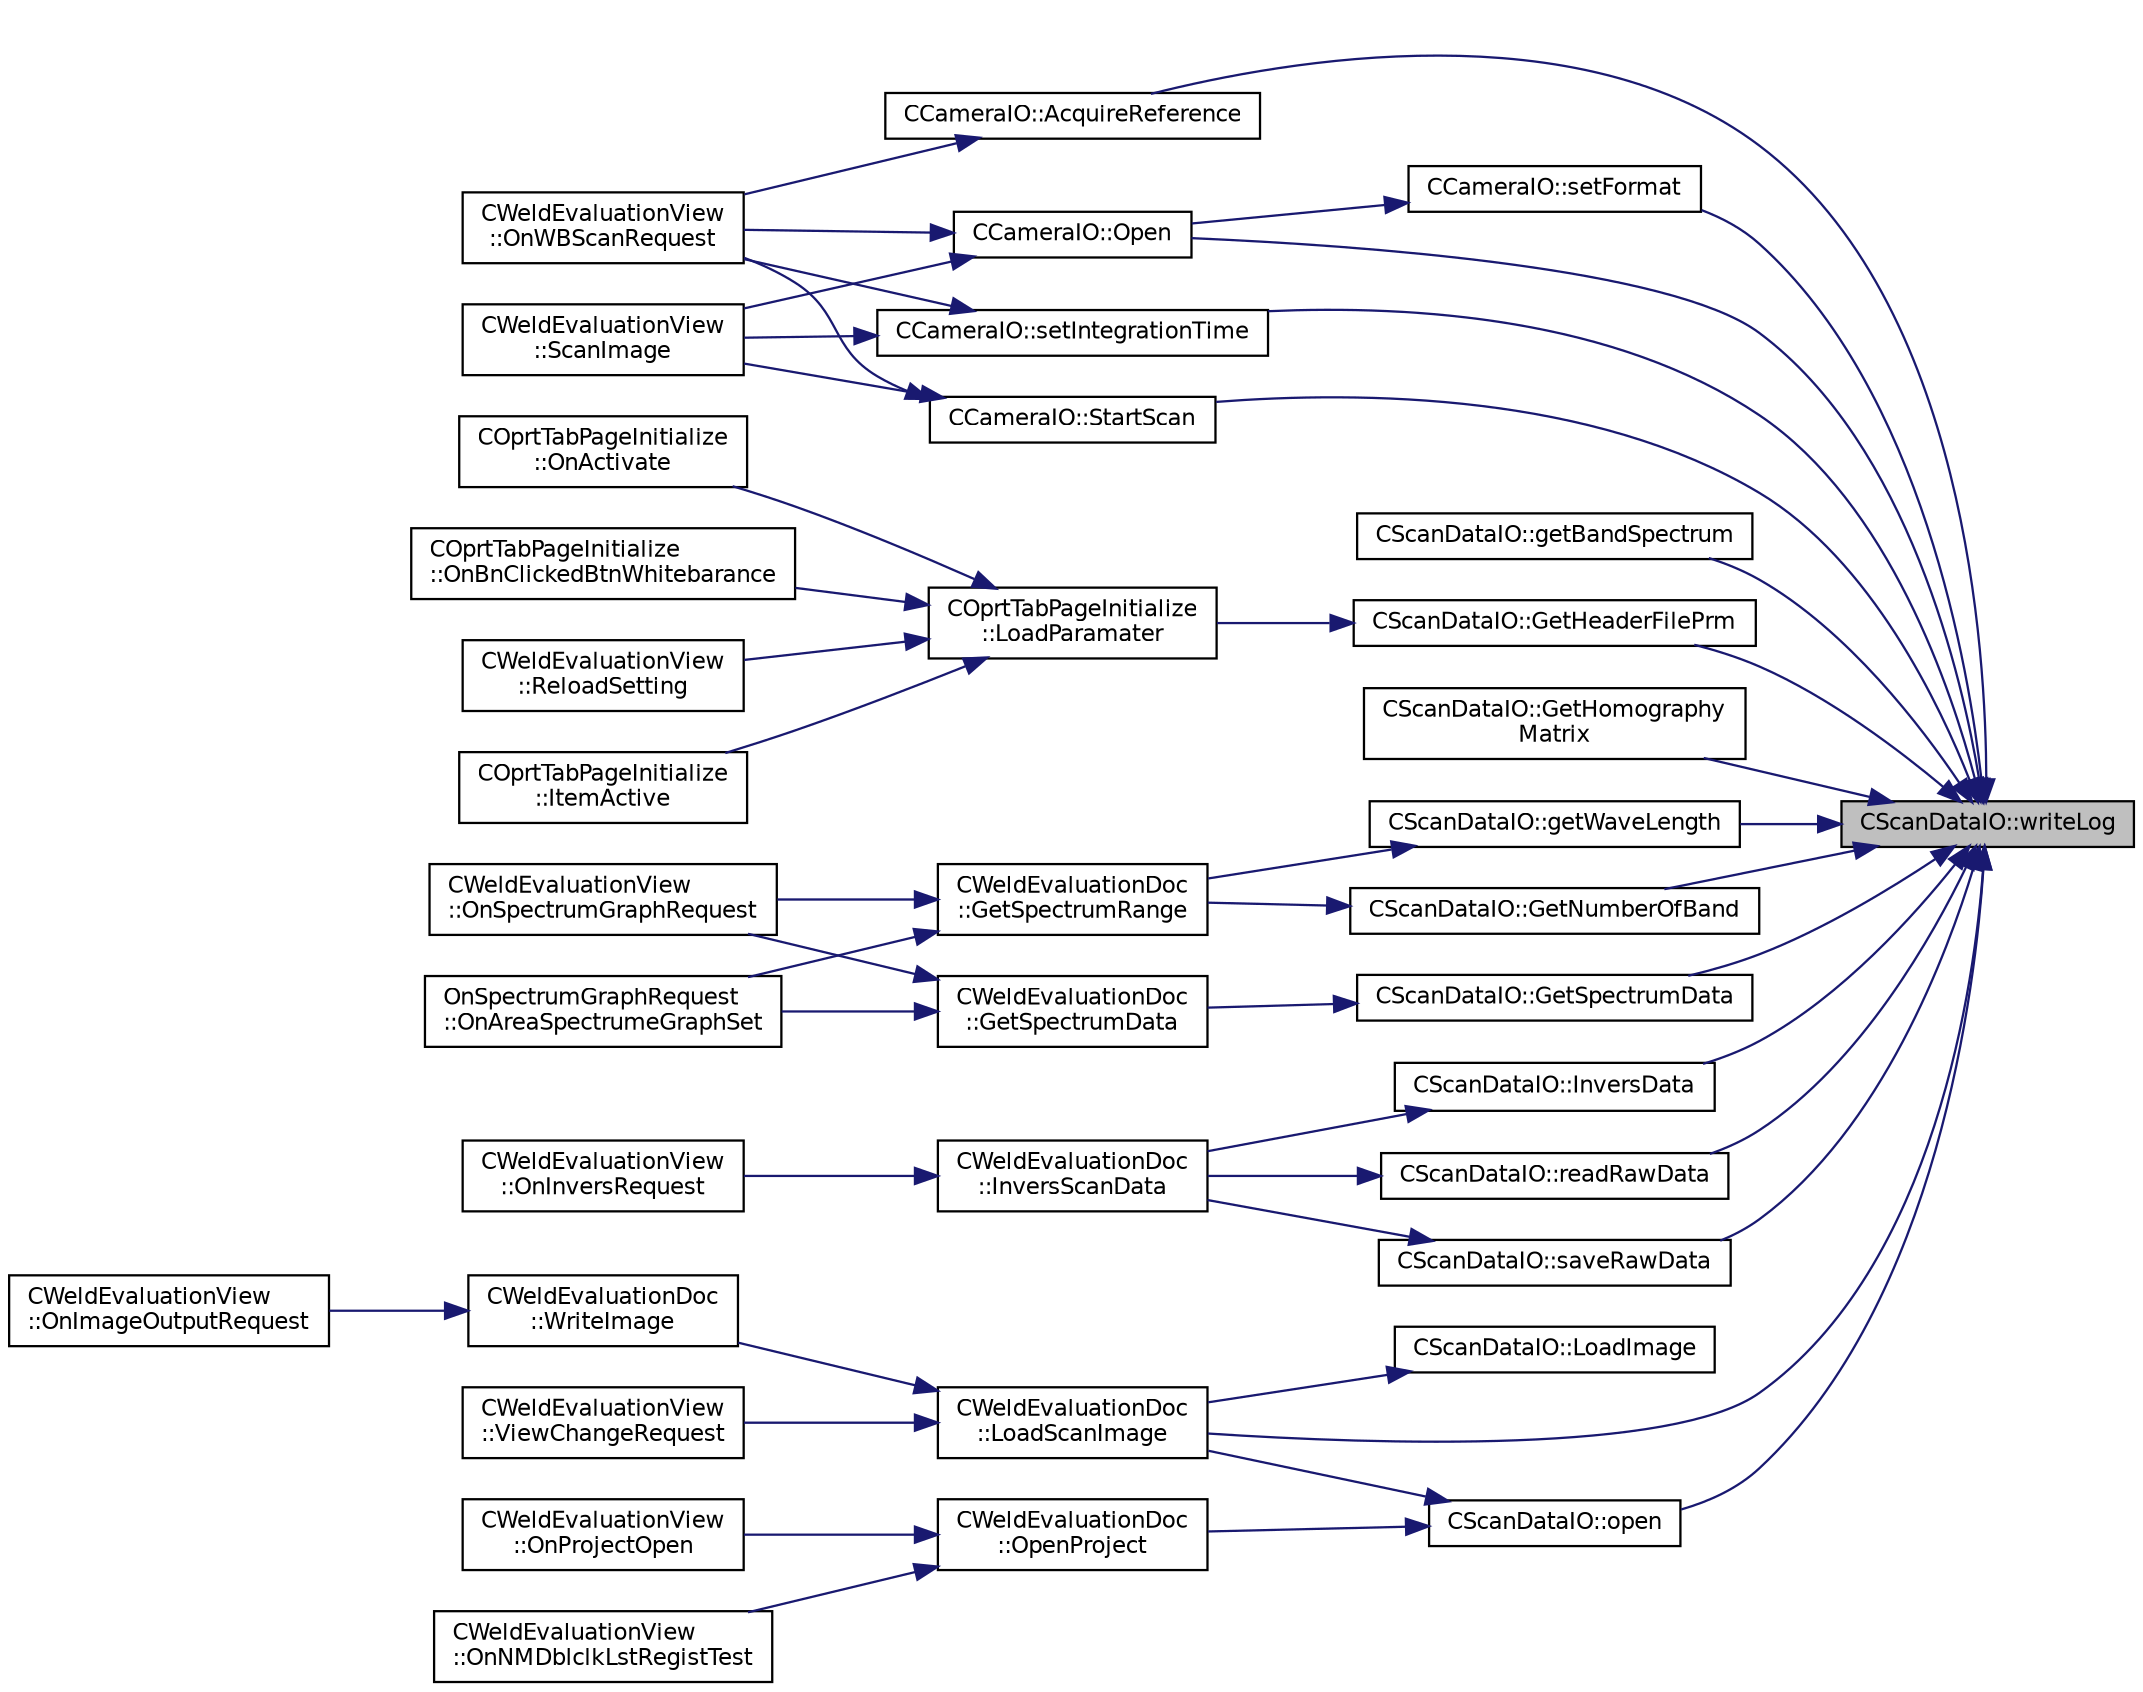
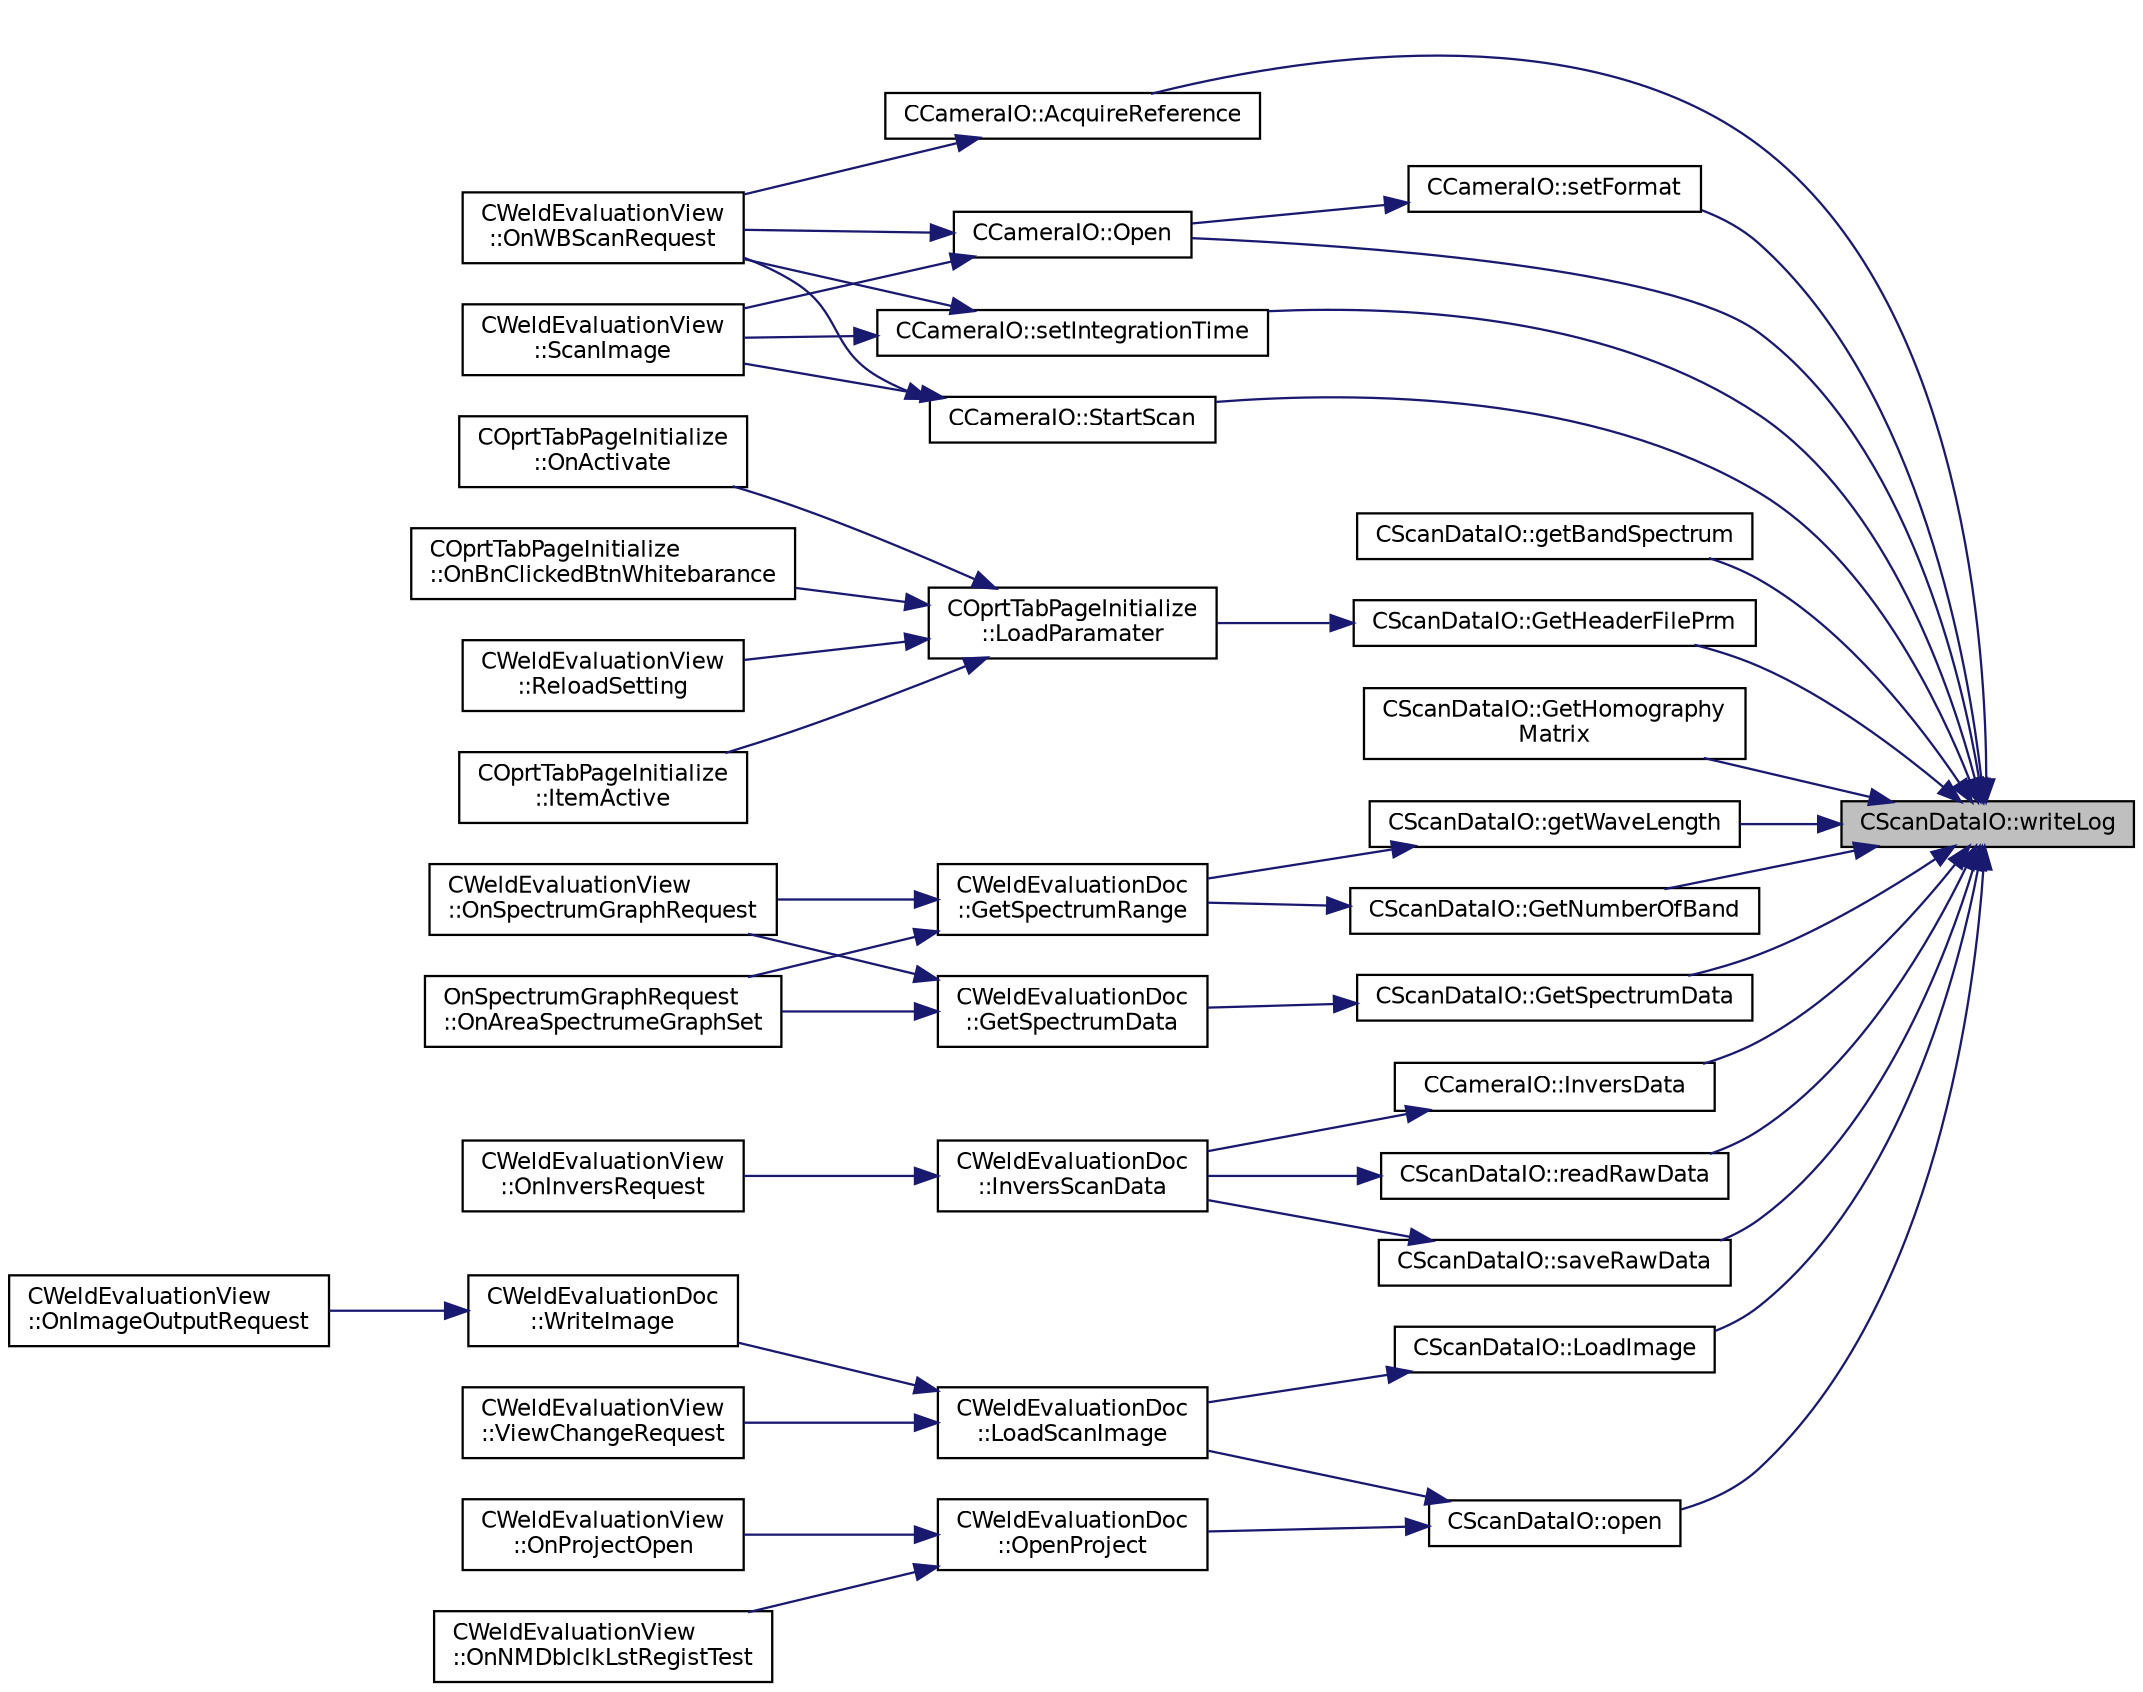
(1555, 1087) -> (1555, 1087)
(1770, 1384) -> (1893, 1129)
